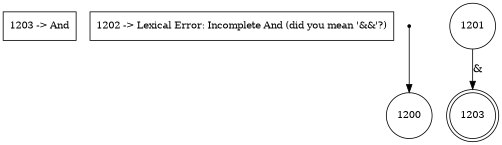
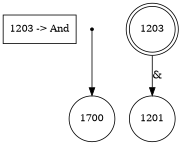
(242, 26) -> none
(473, 65) -> (152, 72)
(409, 116) -> (92, 119)
